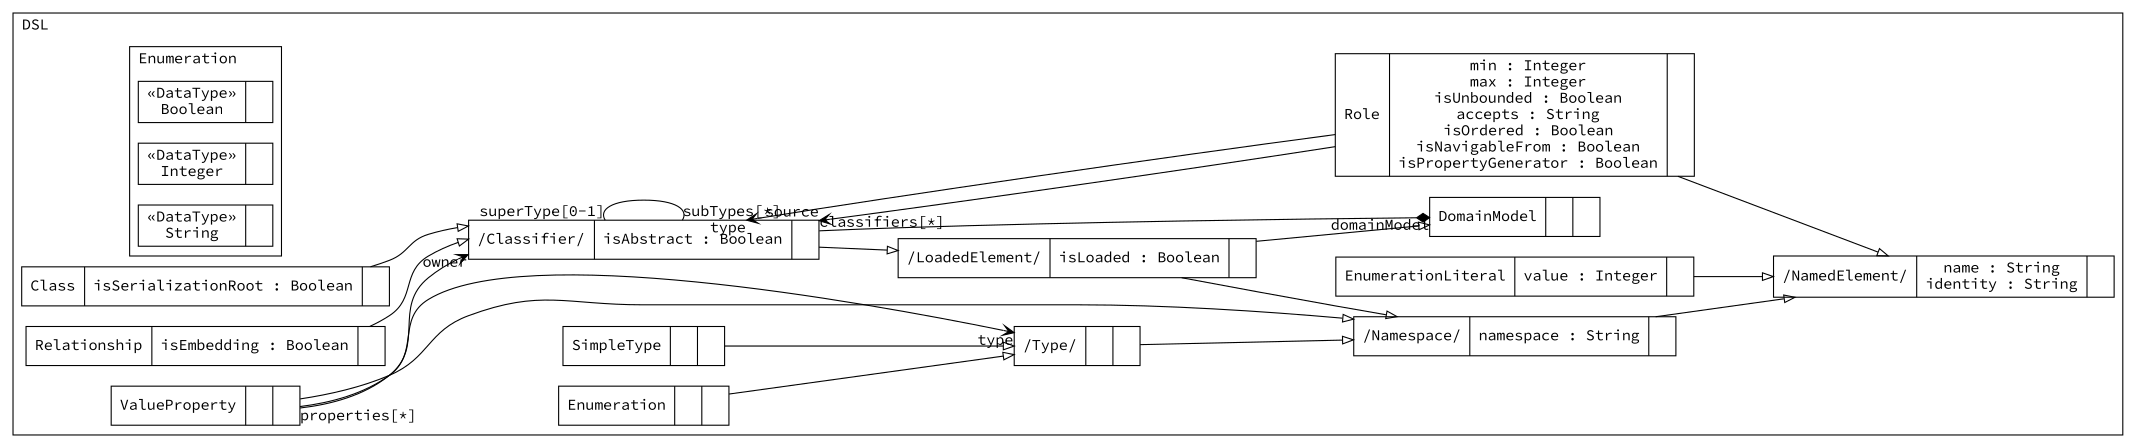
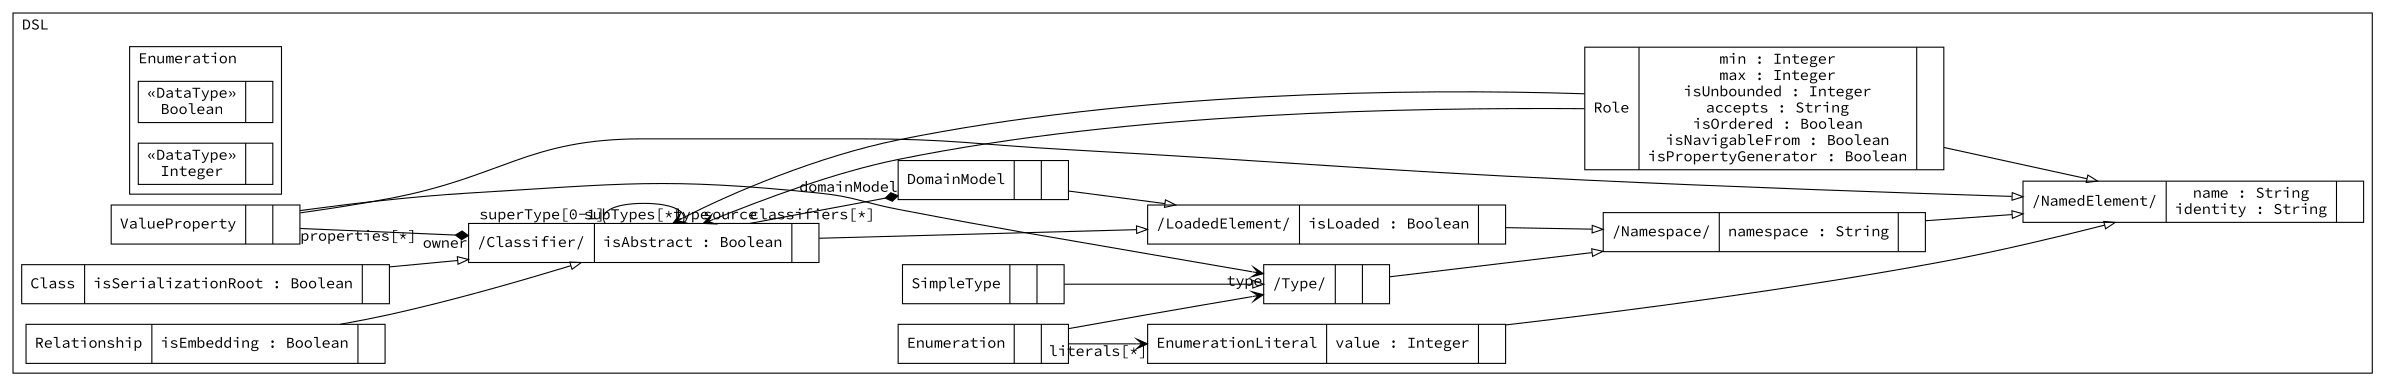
(1528, 98) -> (1778, 92)
(206, 226) -> none
(1338, 234) -> (1117, 197)
(412, 303) -> (378, 232)
(808, 305) -> (1152, 154)
none -> (1103, 344)
(866, 375) -> (1160, 312)
